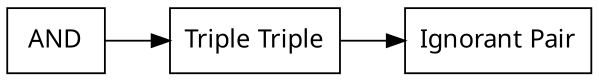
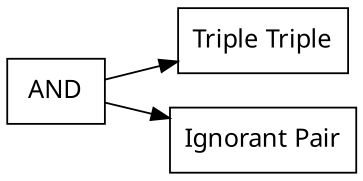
(363, 41) -> (128, 108)
